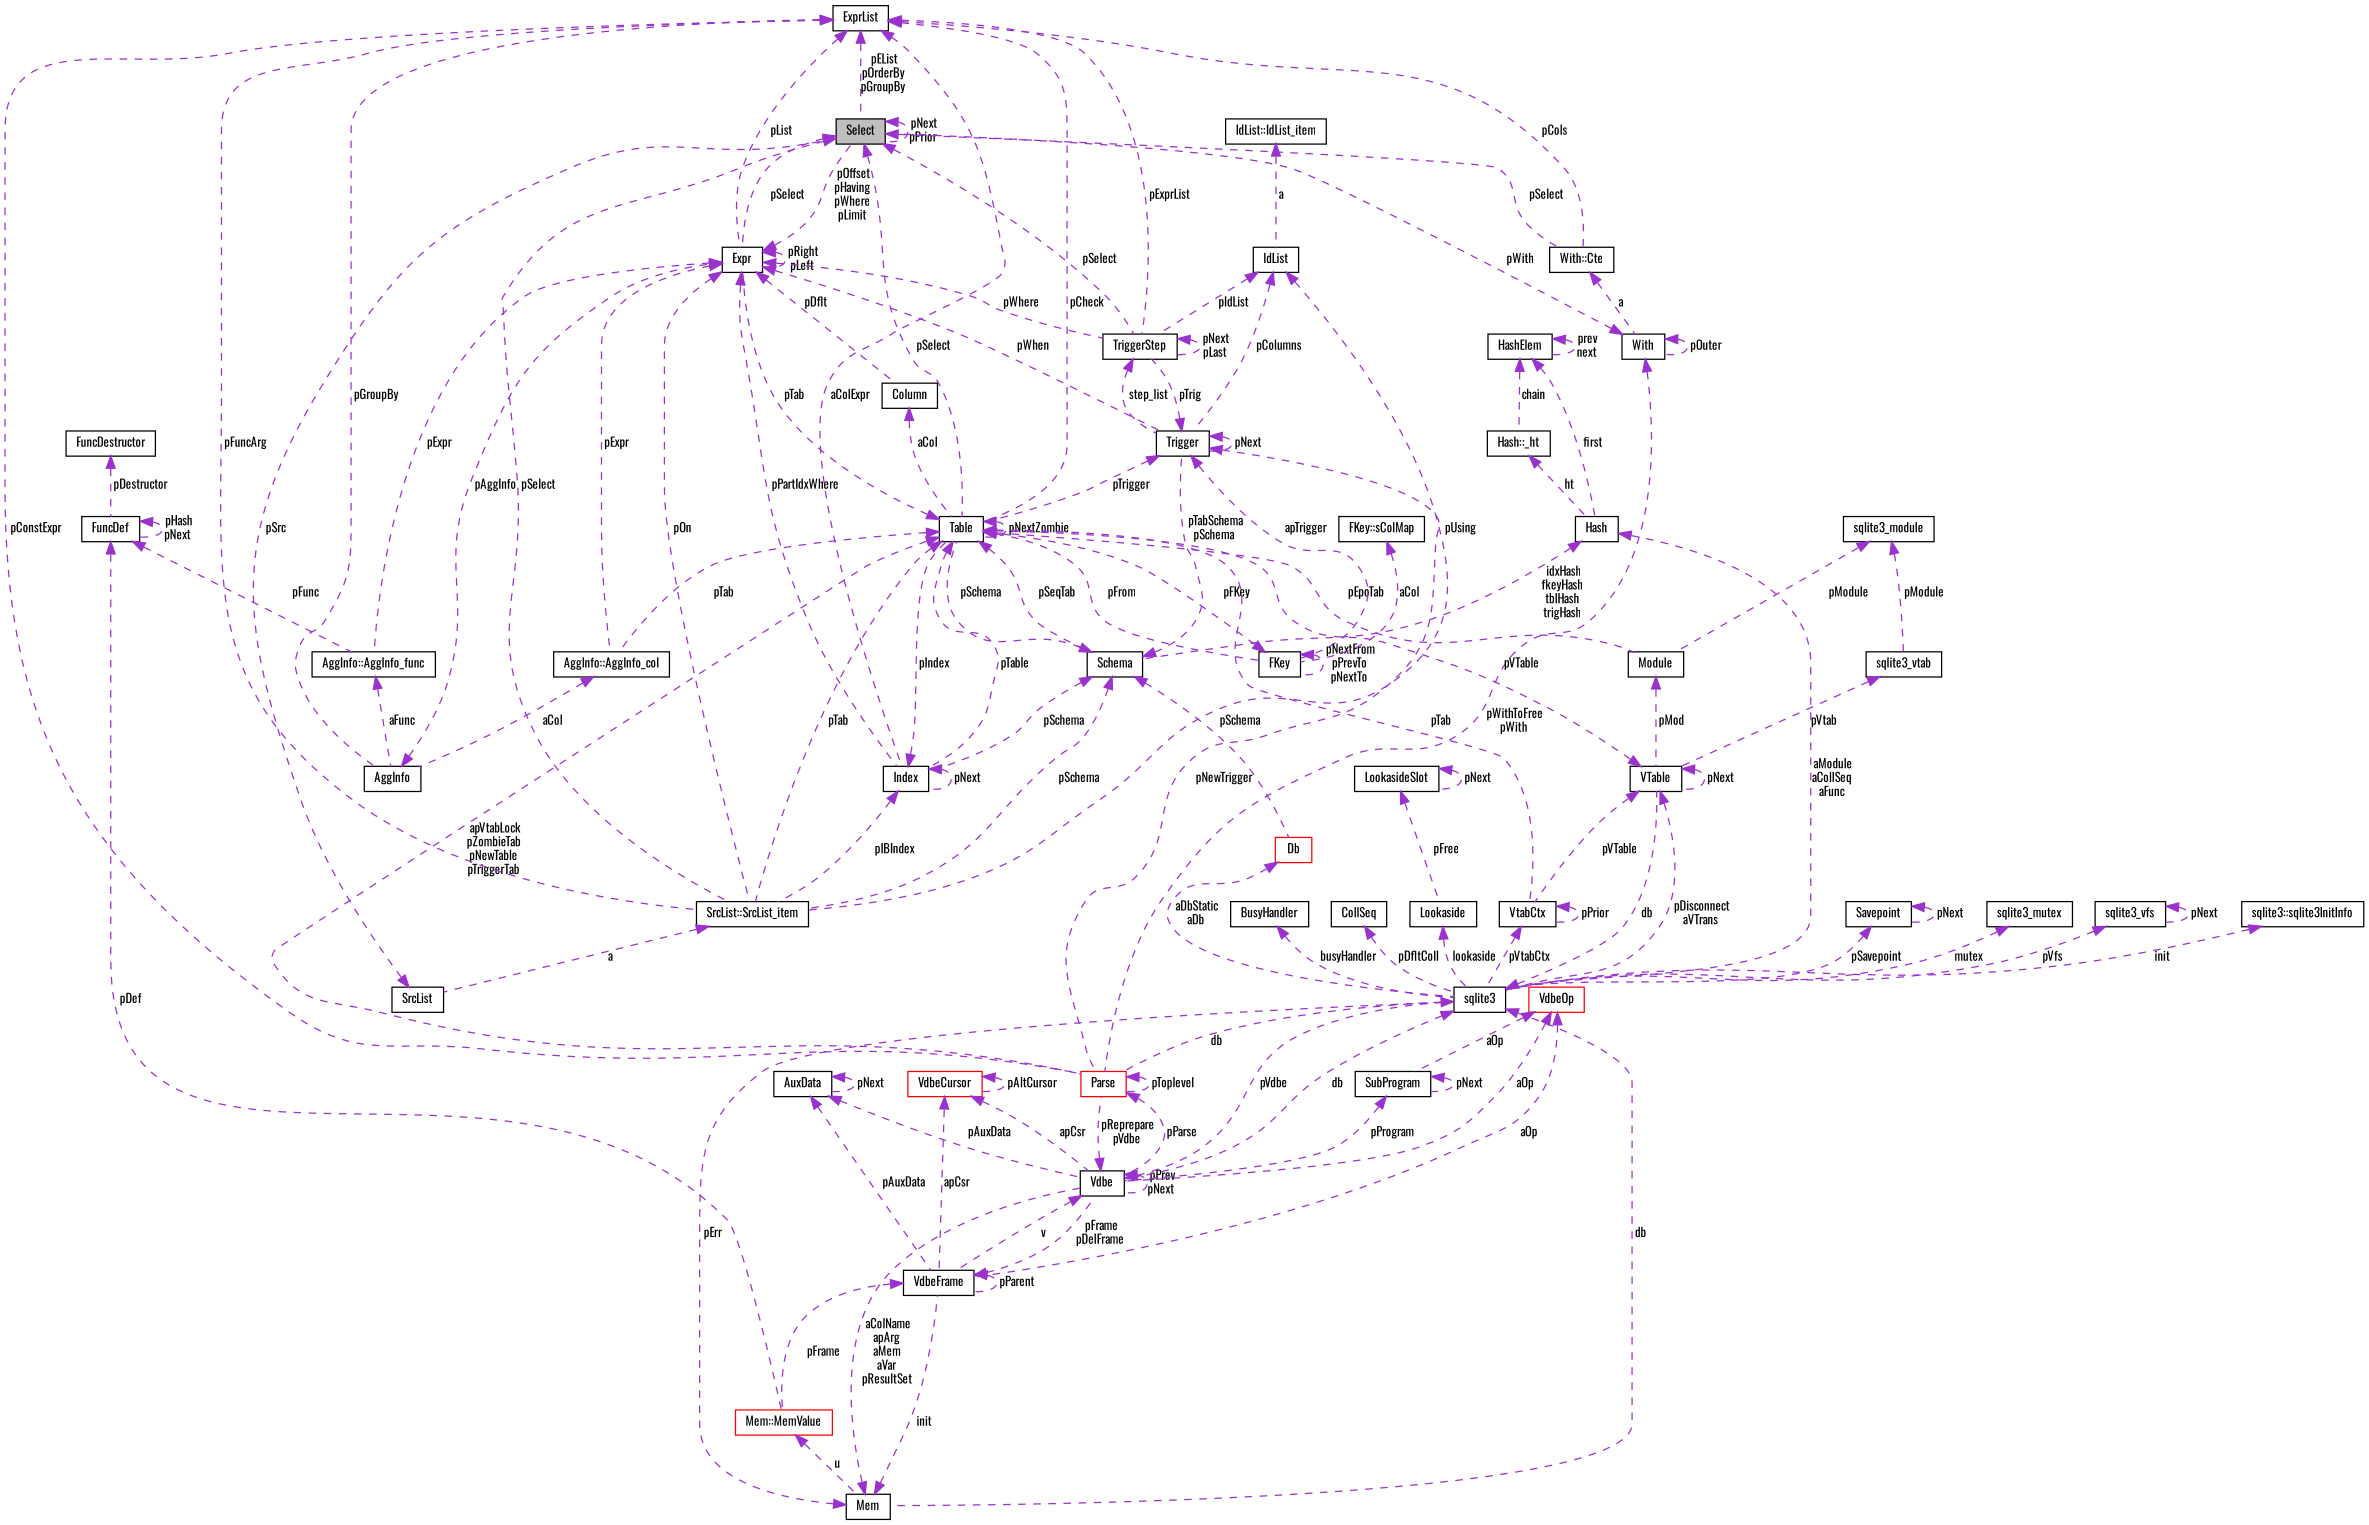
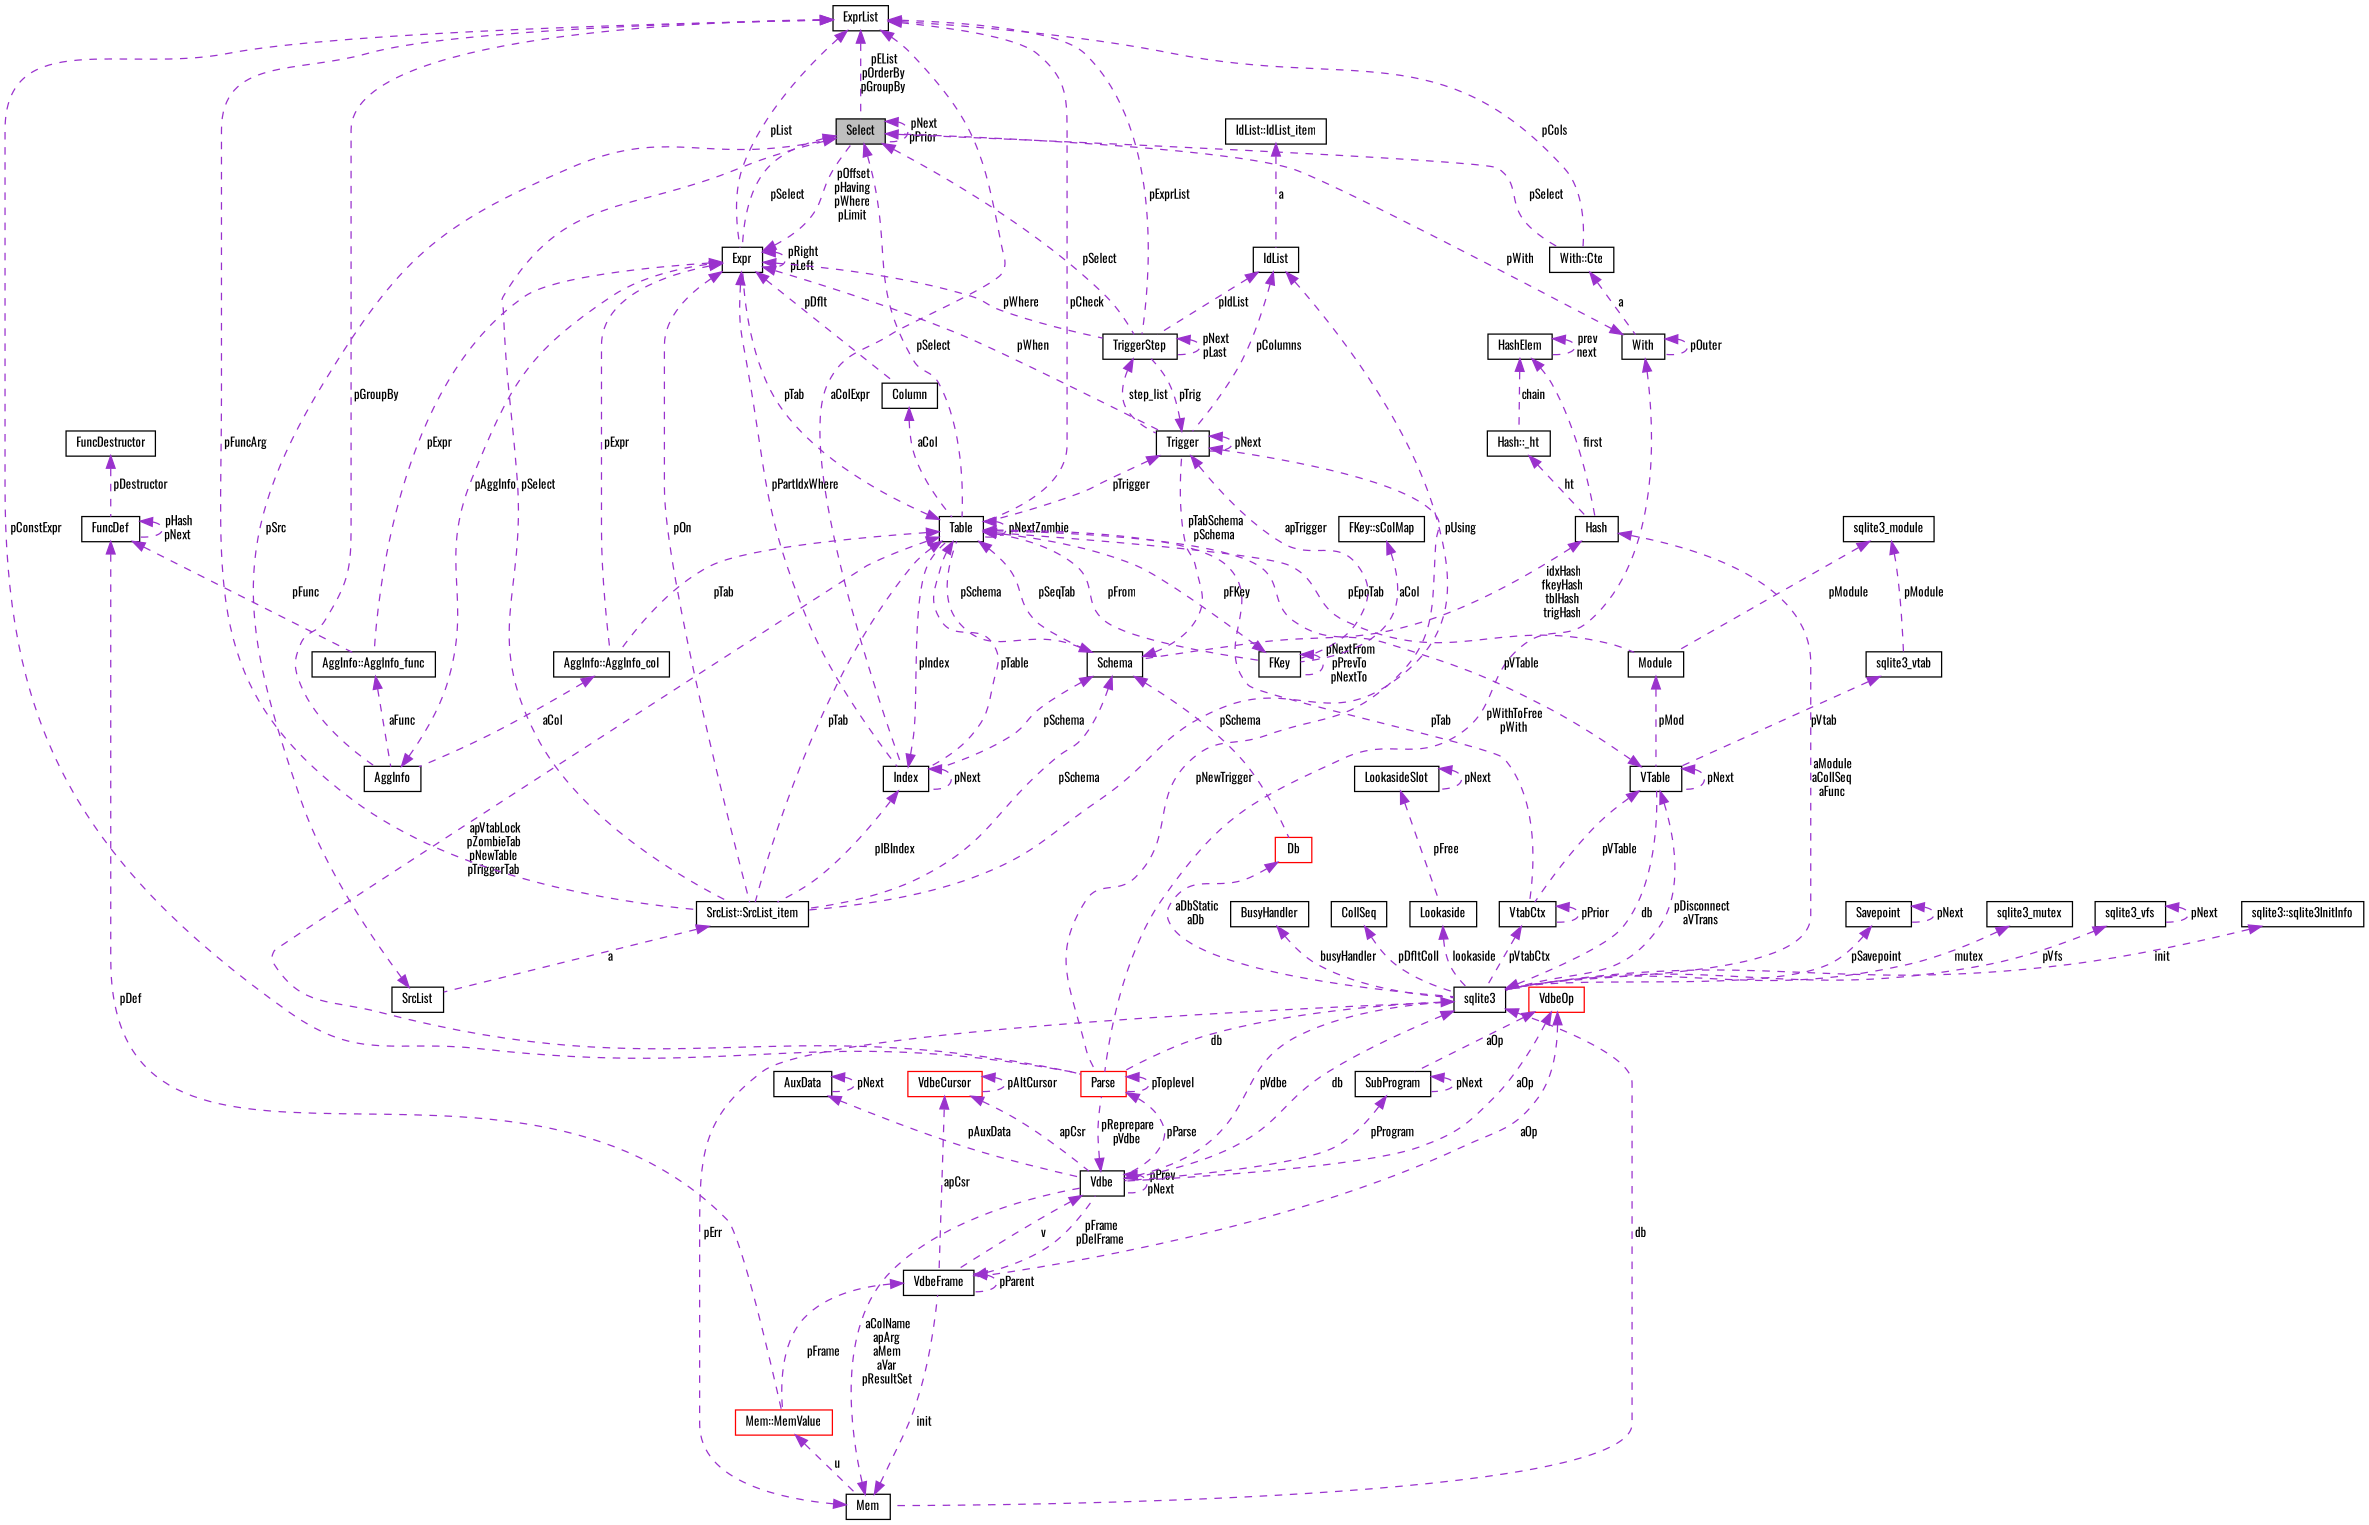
(874, 1189) -> none
